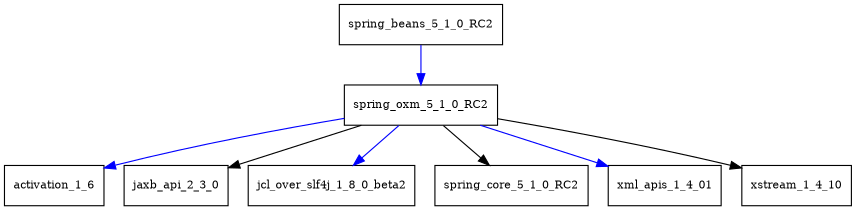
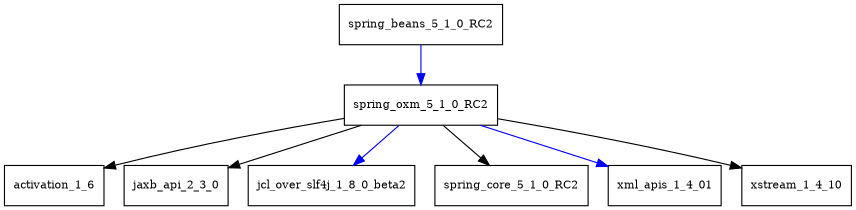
(229, 140) -> (229, 140)
